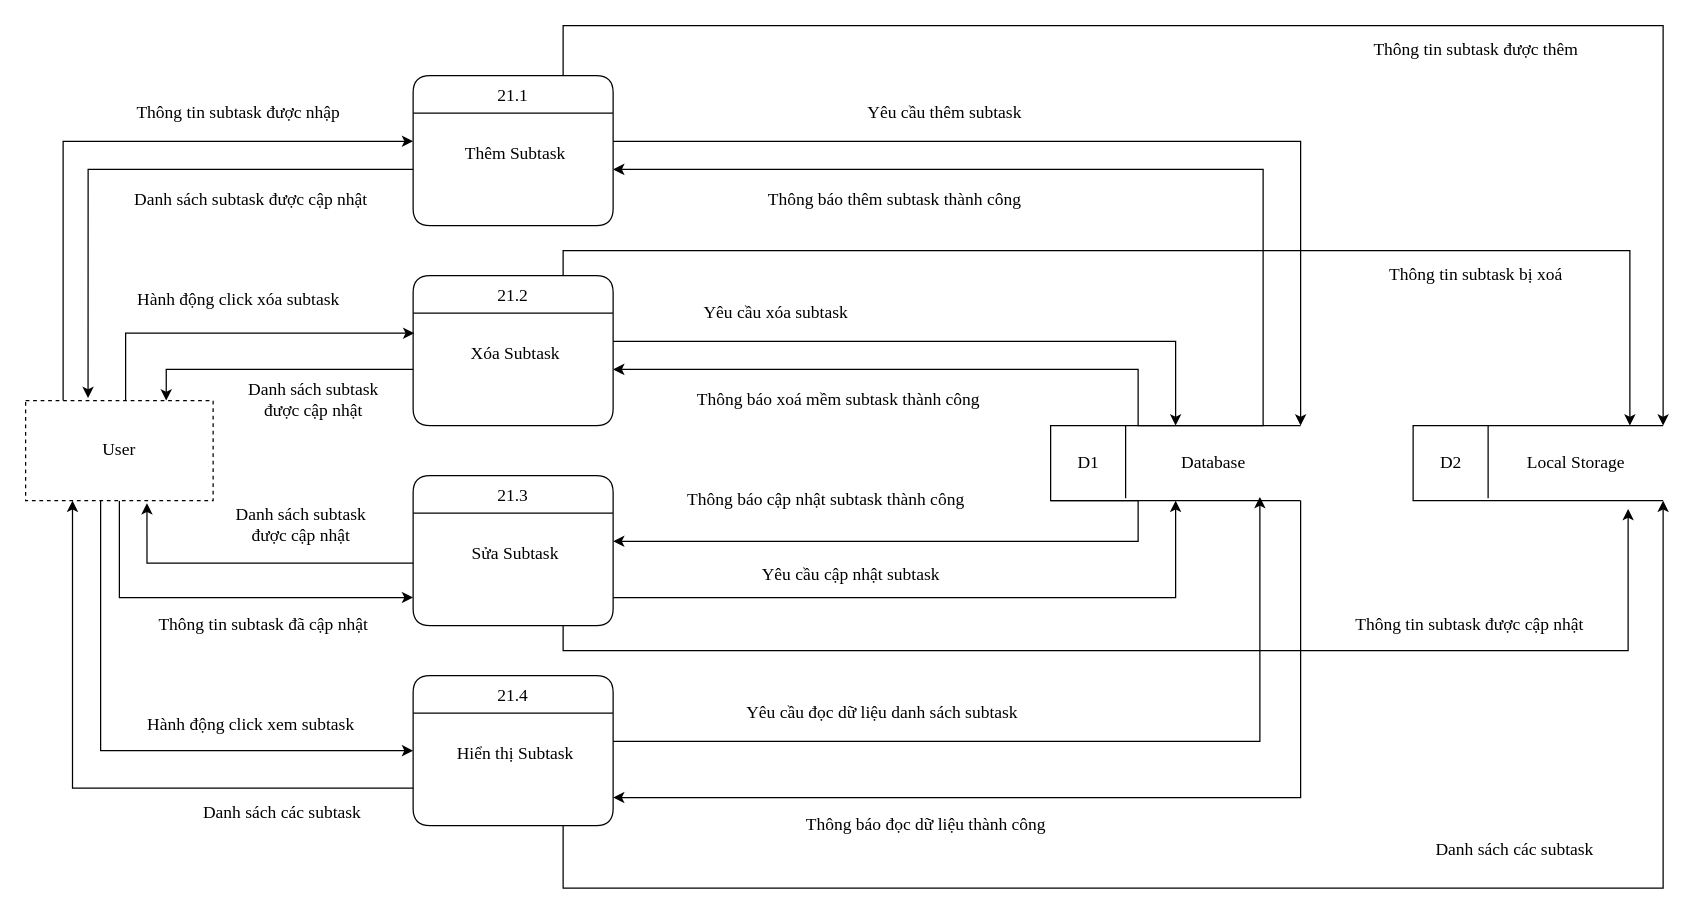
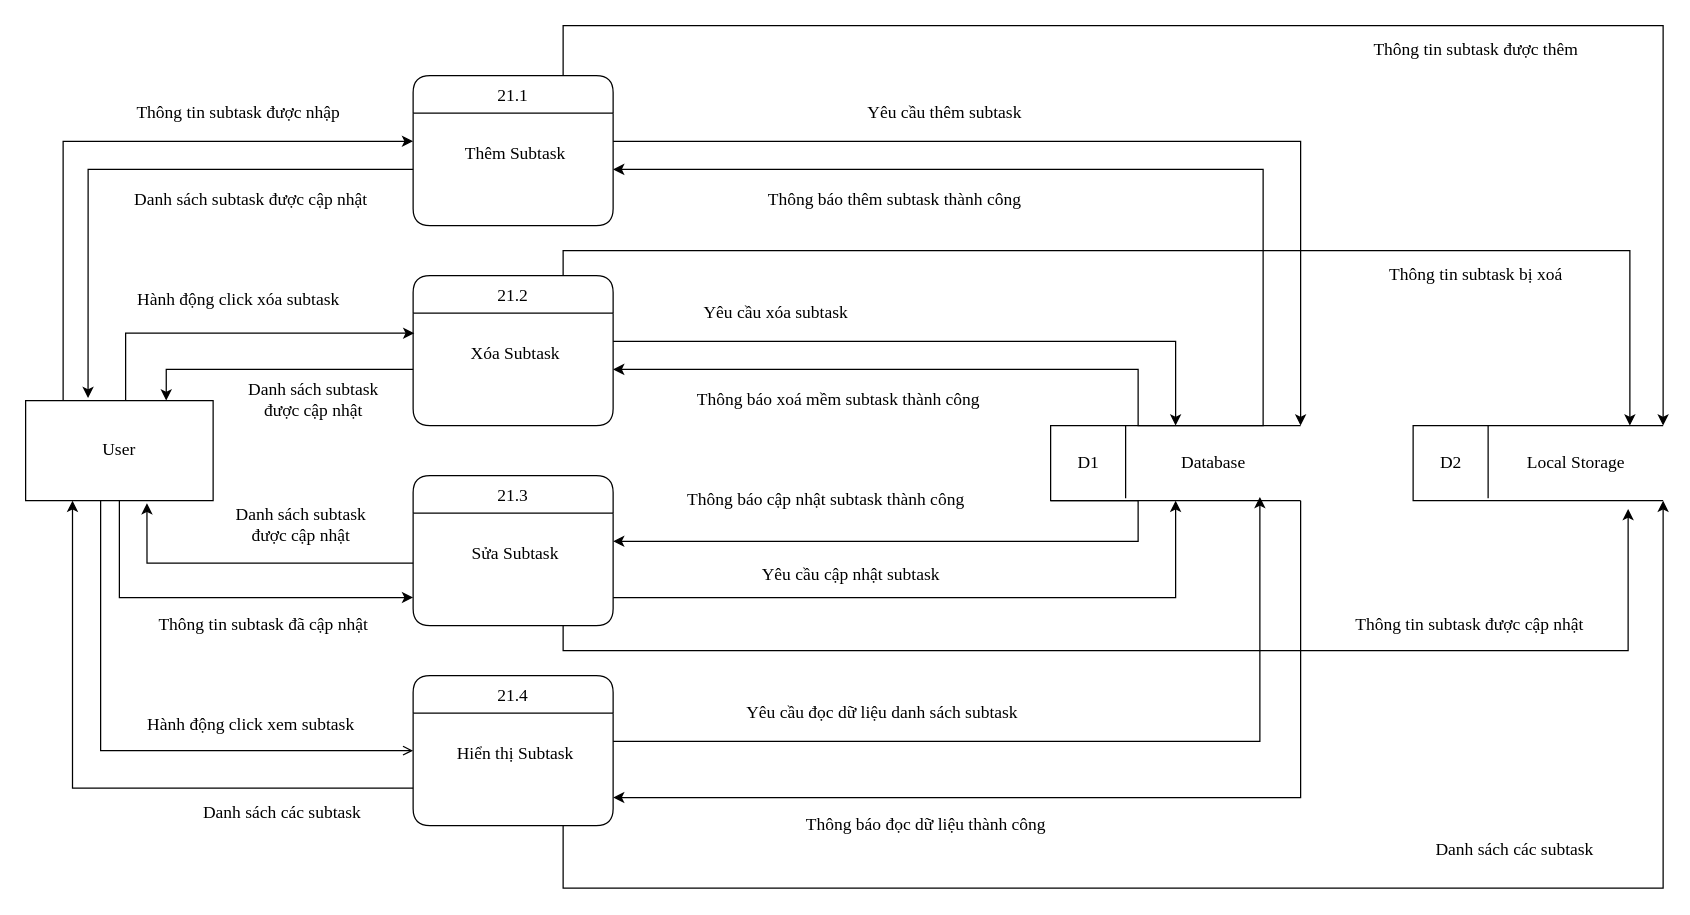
(119, 451) -> (119, 451)
(403, 751) -> (405, 751)
